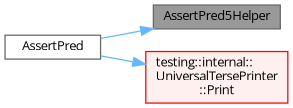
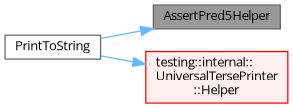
(53, 47) -> (53, 47)
(217, 77) -> (217, 77)
